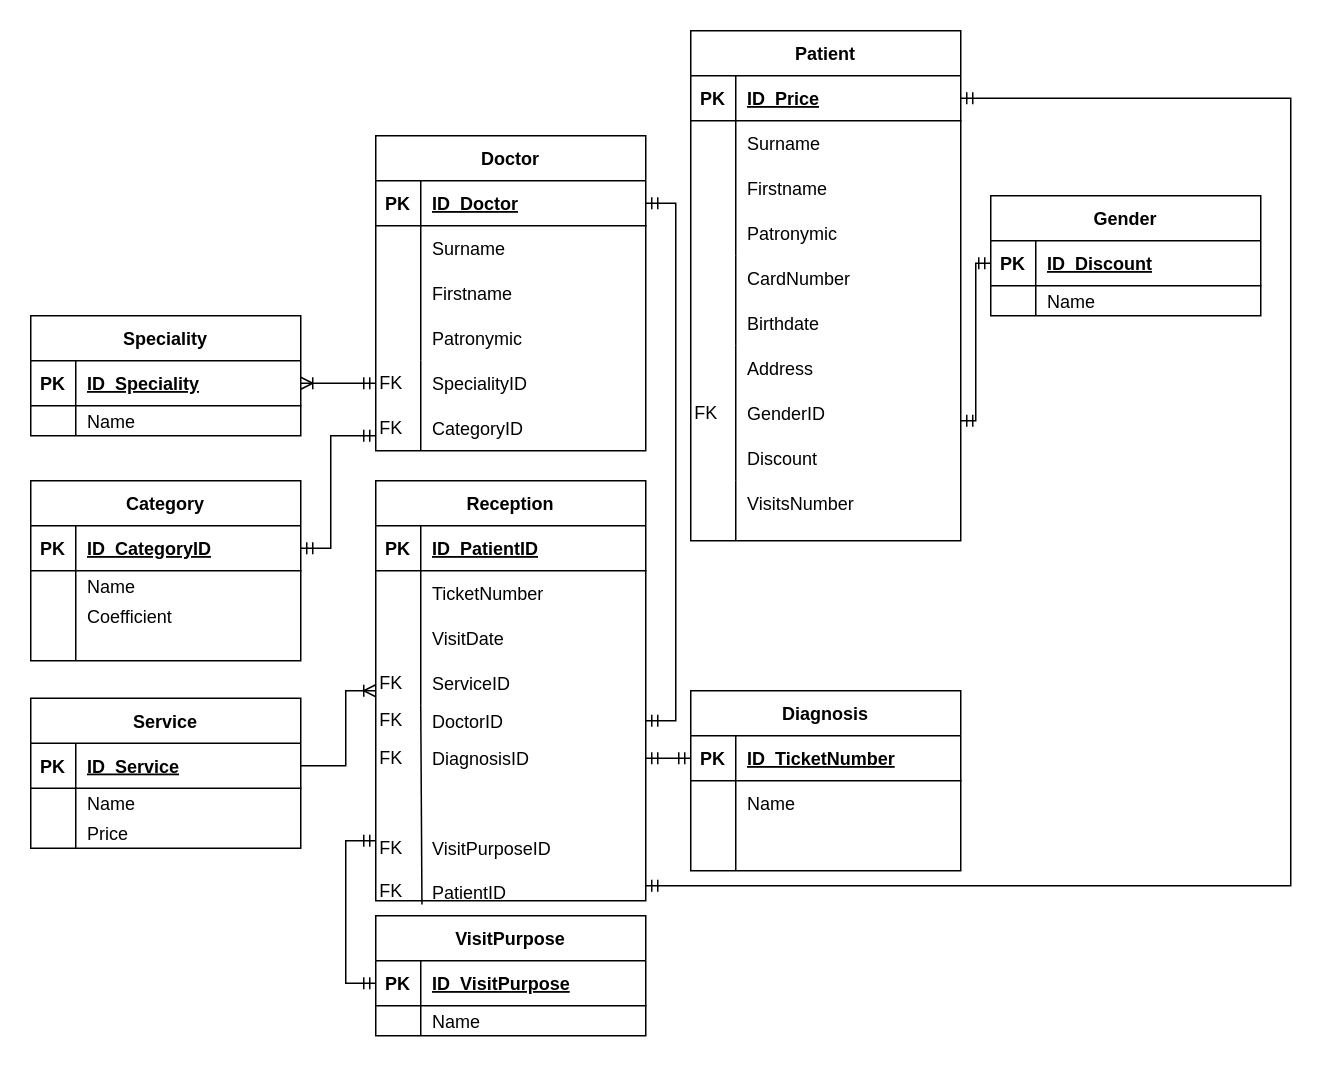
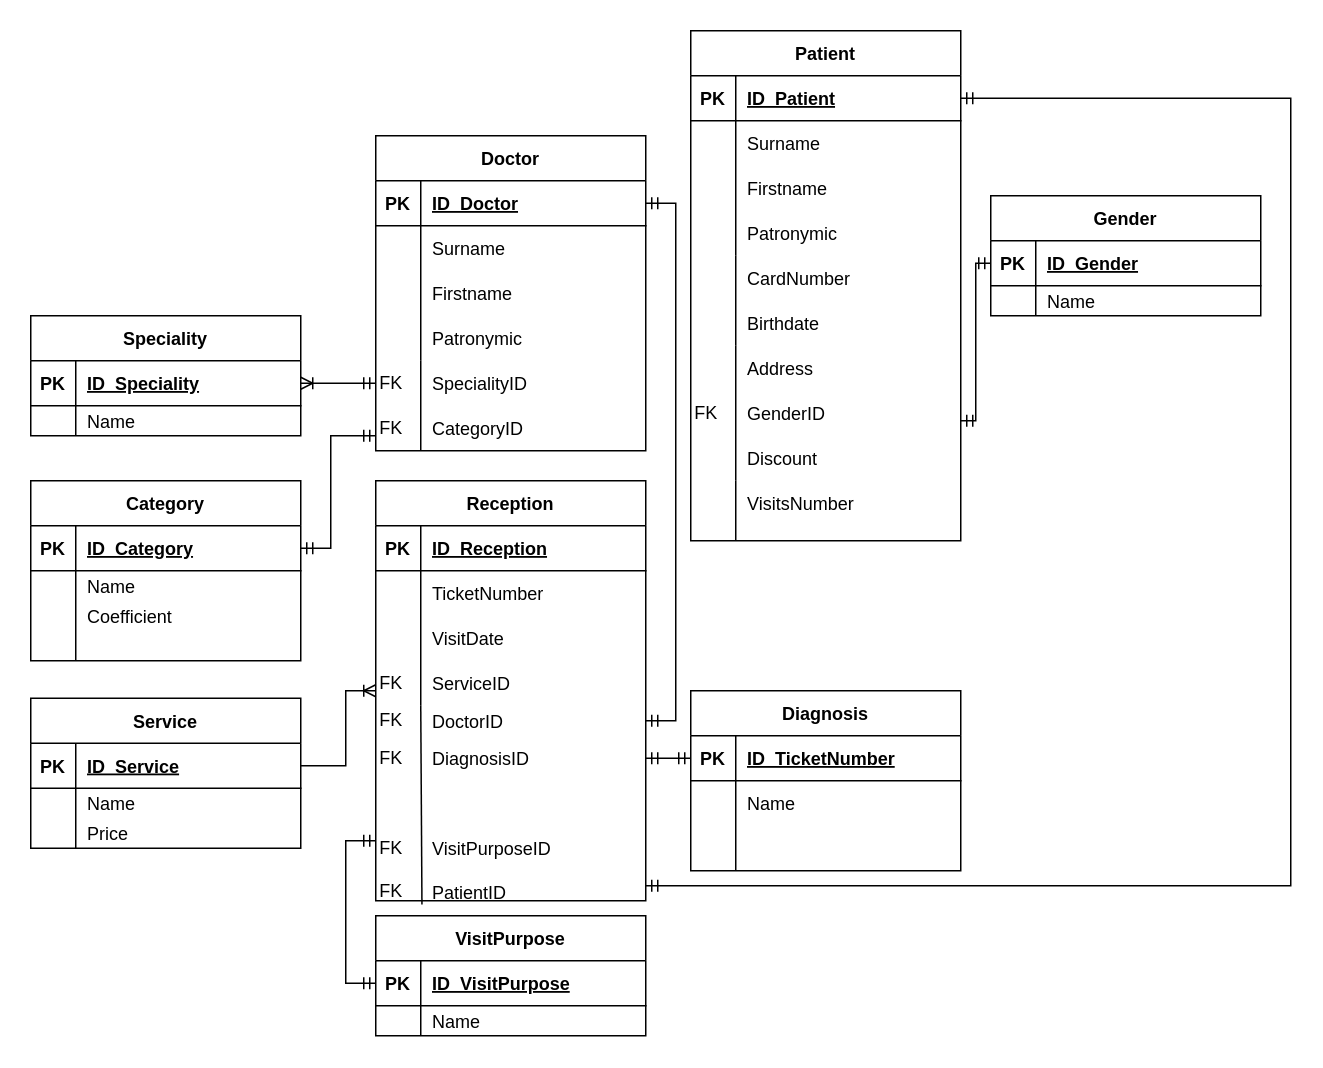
(785, 99) -> (795, 99)
(1100, 264) -> (1092, 264)
(153, 549) -> (142, 549)
(490, 549) -> (490, 549)
